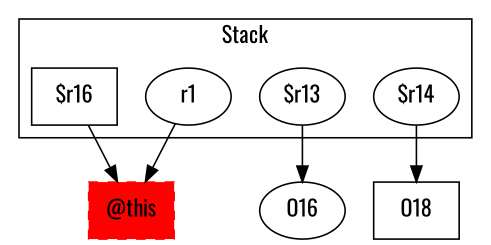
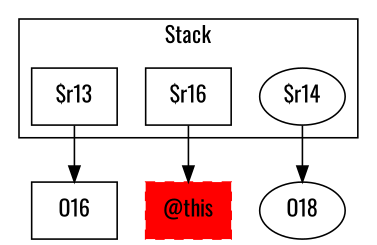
(188, 97) -> none
(302, 97) -> (74, 97)
(302, 211) -> (74, 211)
(416, 211) -> (302, 211)
